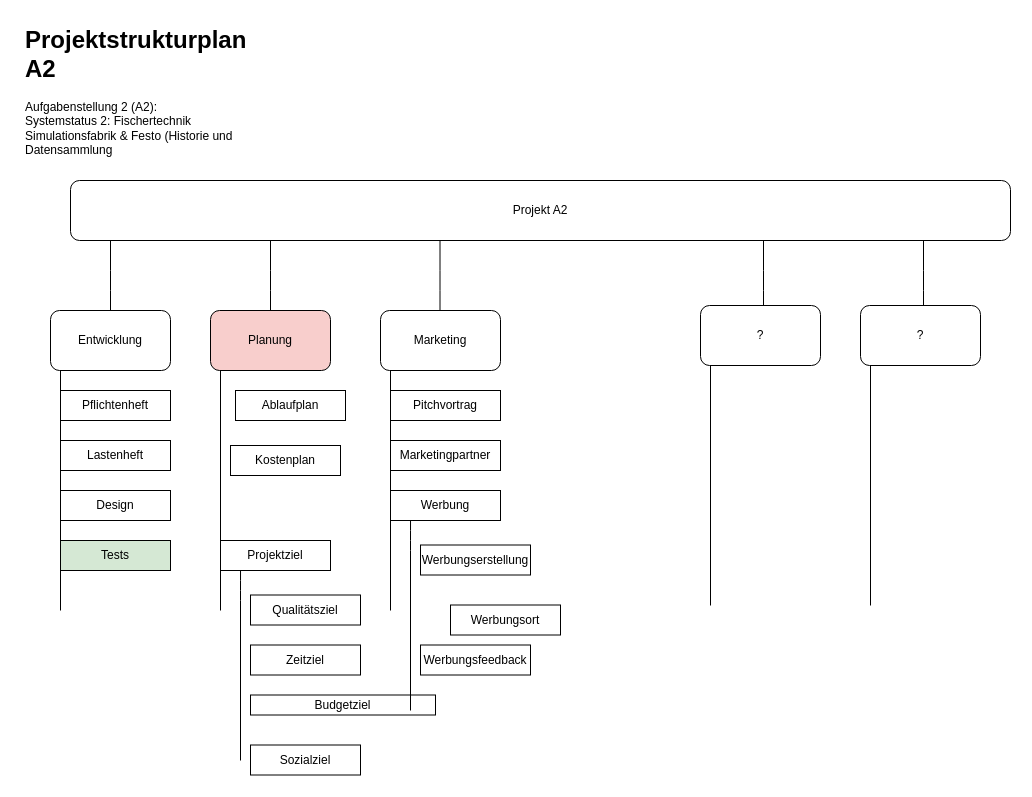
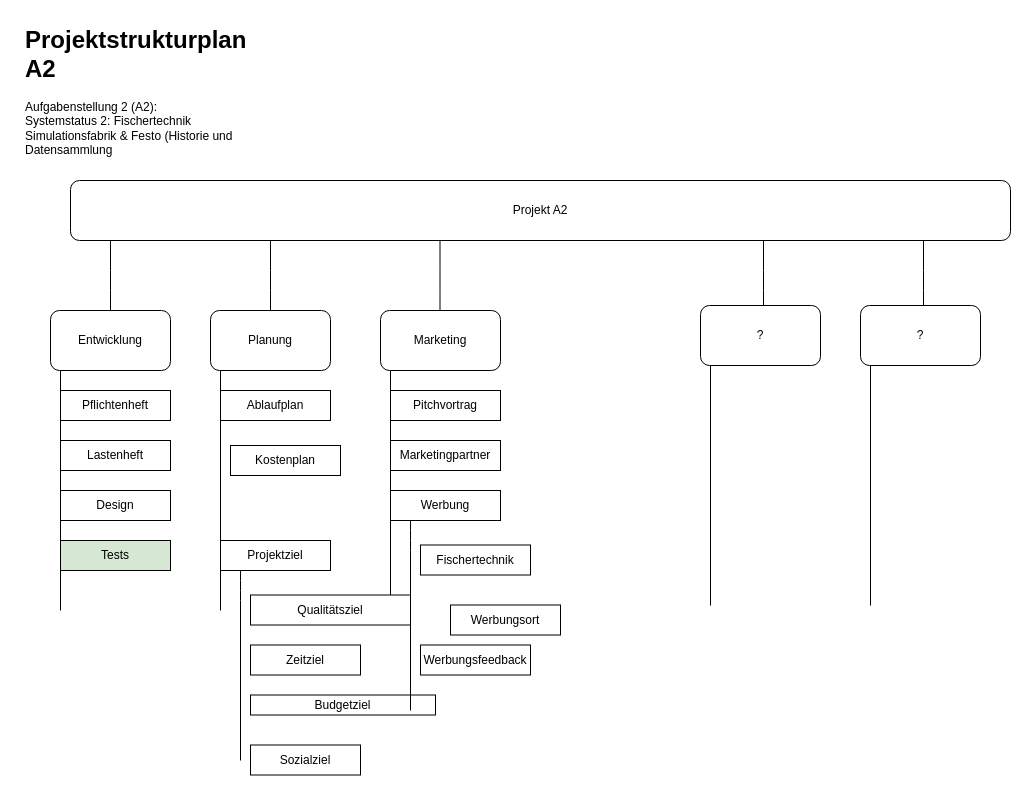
(271, 341) -> (271, 341)
(291, 406) -> (276, 406)
(476, 561) -> (476, 561)
(306, 610) -> (331, 610)
